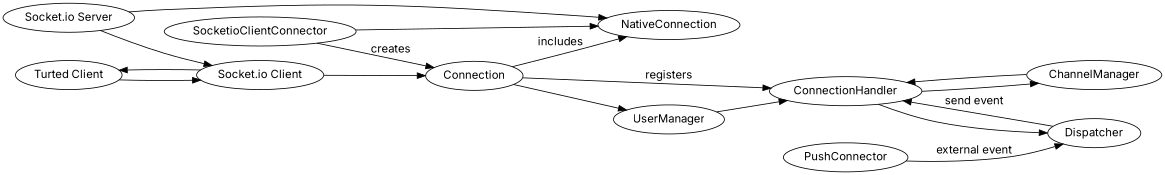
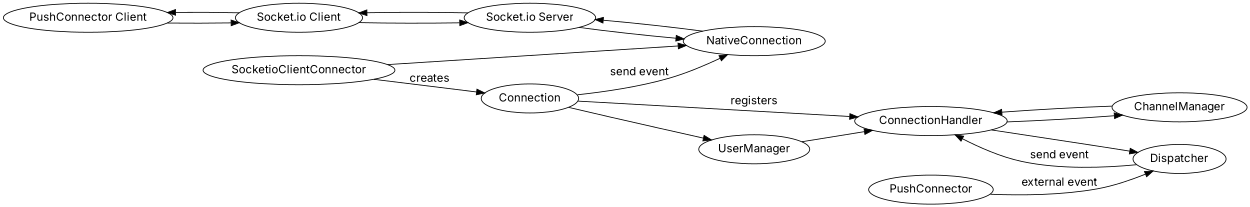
none -> (653, 25)
(561, 42) -> (639, 72)
(69, 75) -> (88, 18)
(370, 75) -> (409, 23)
